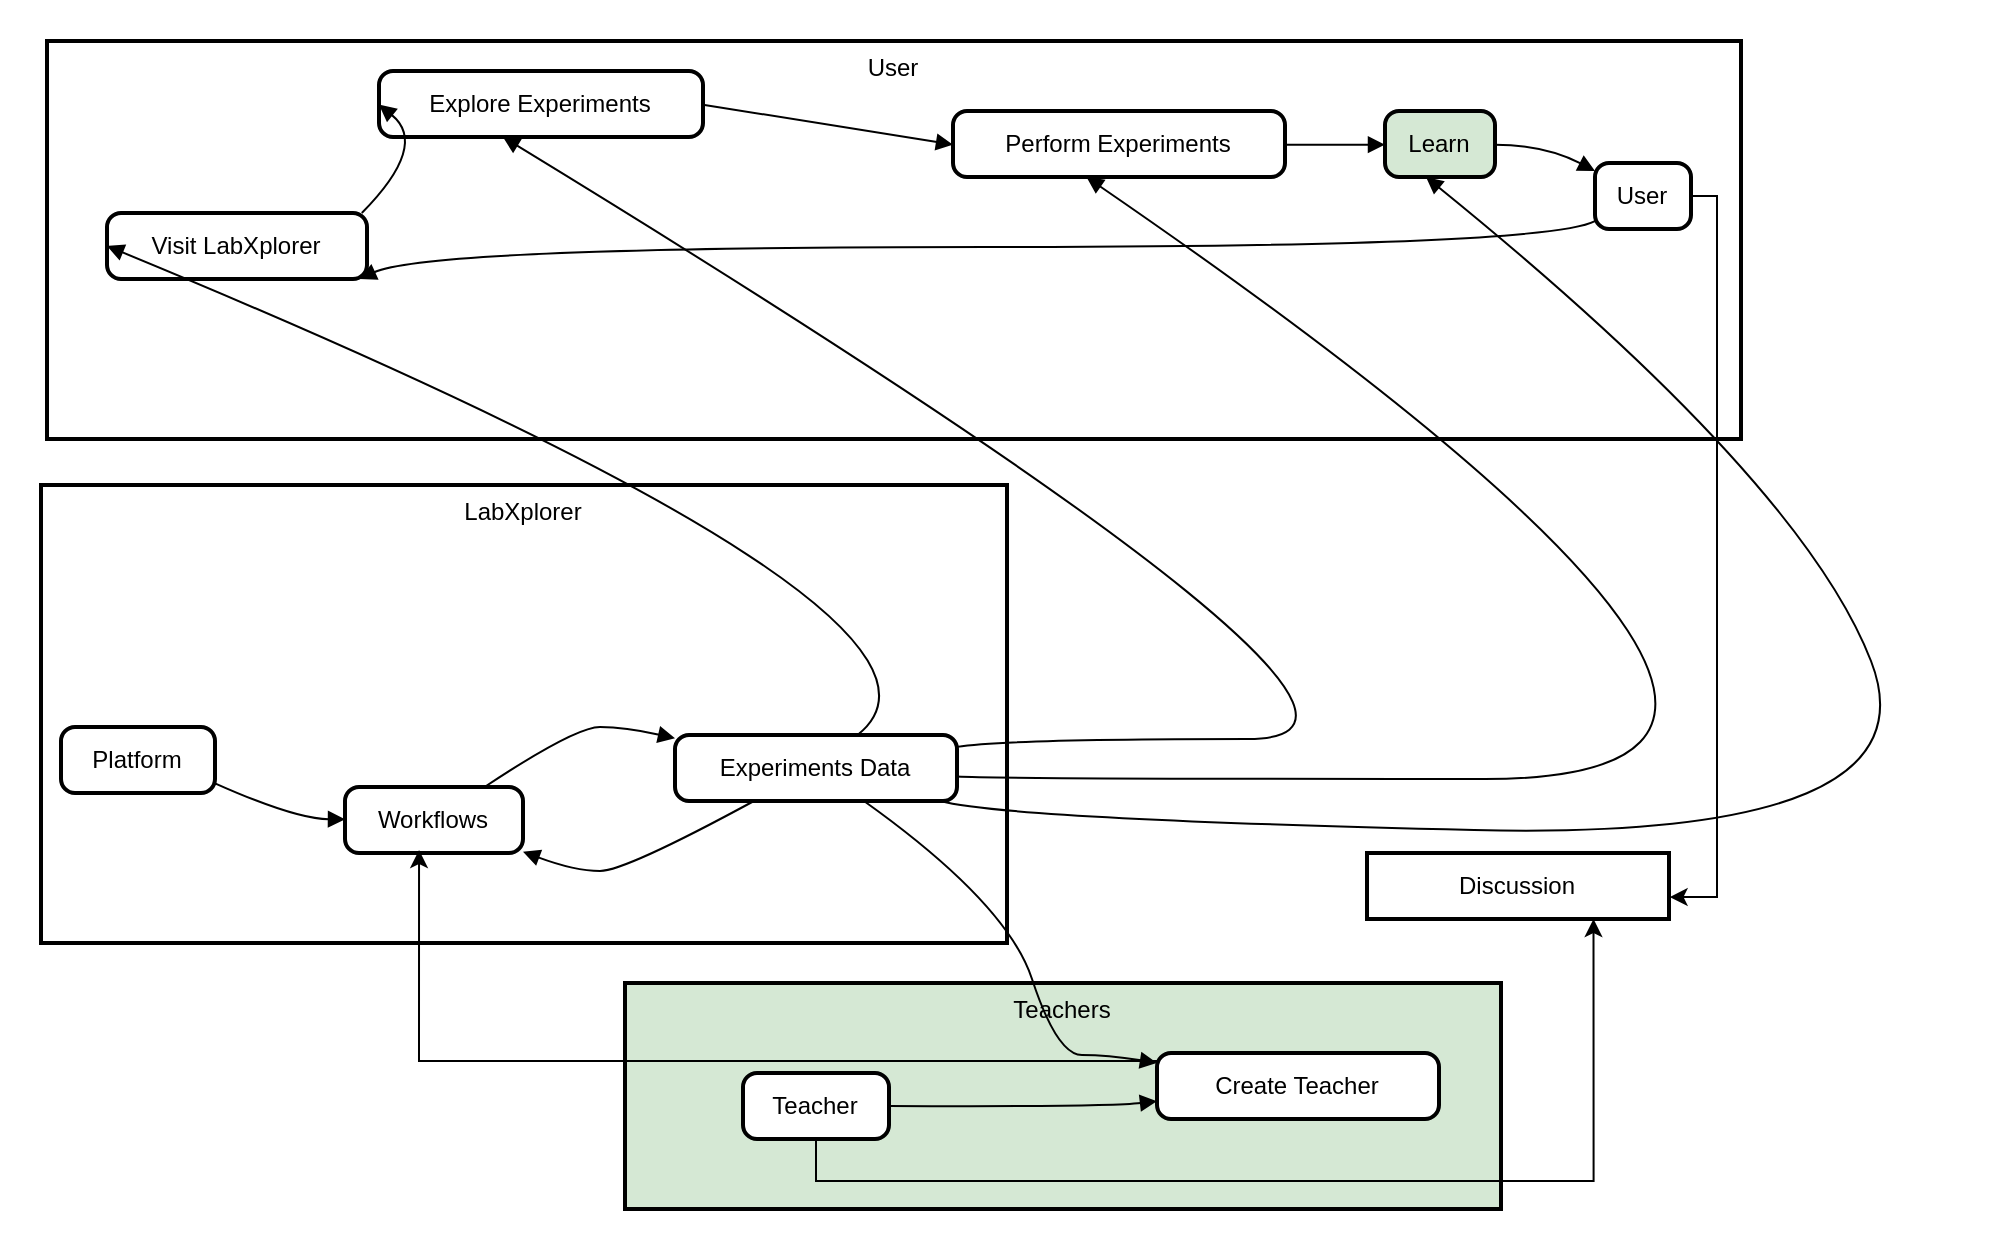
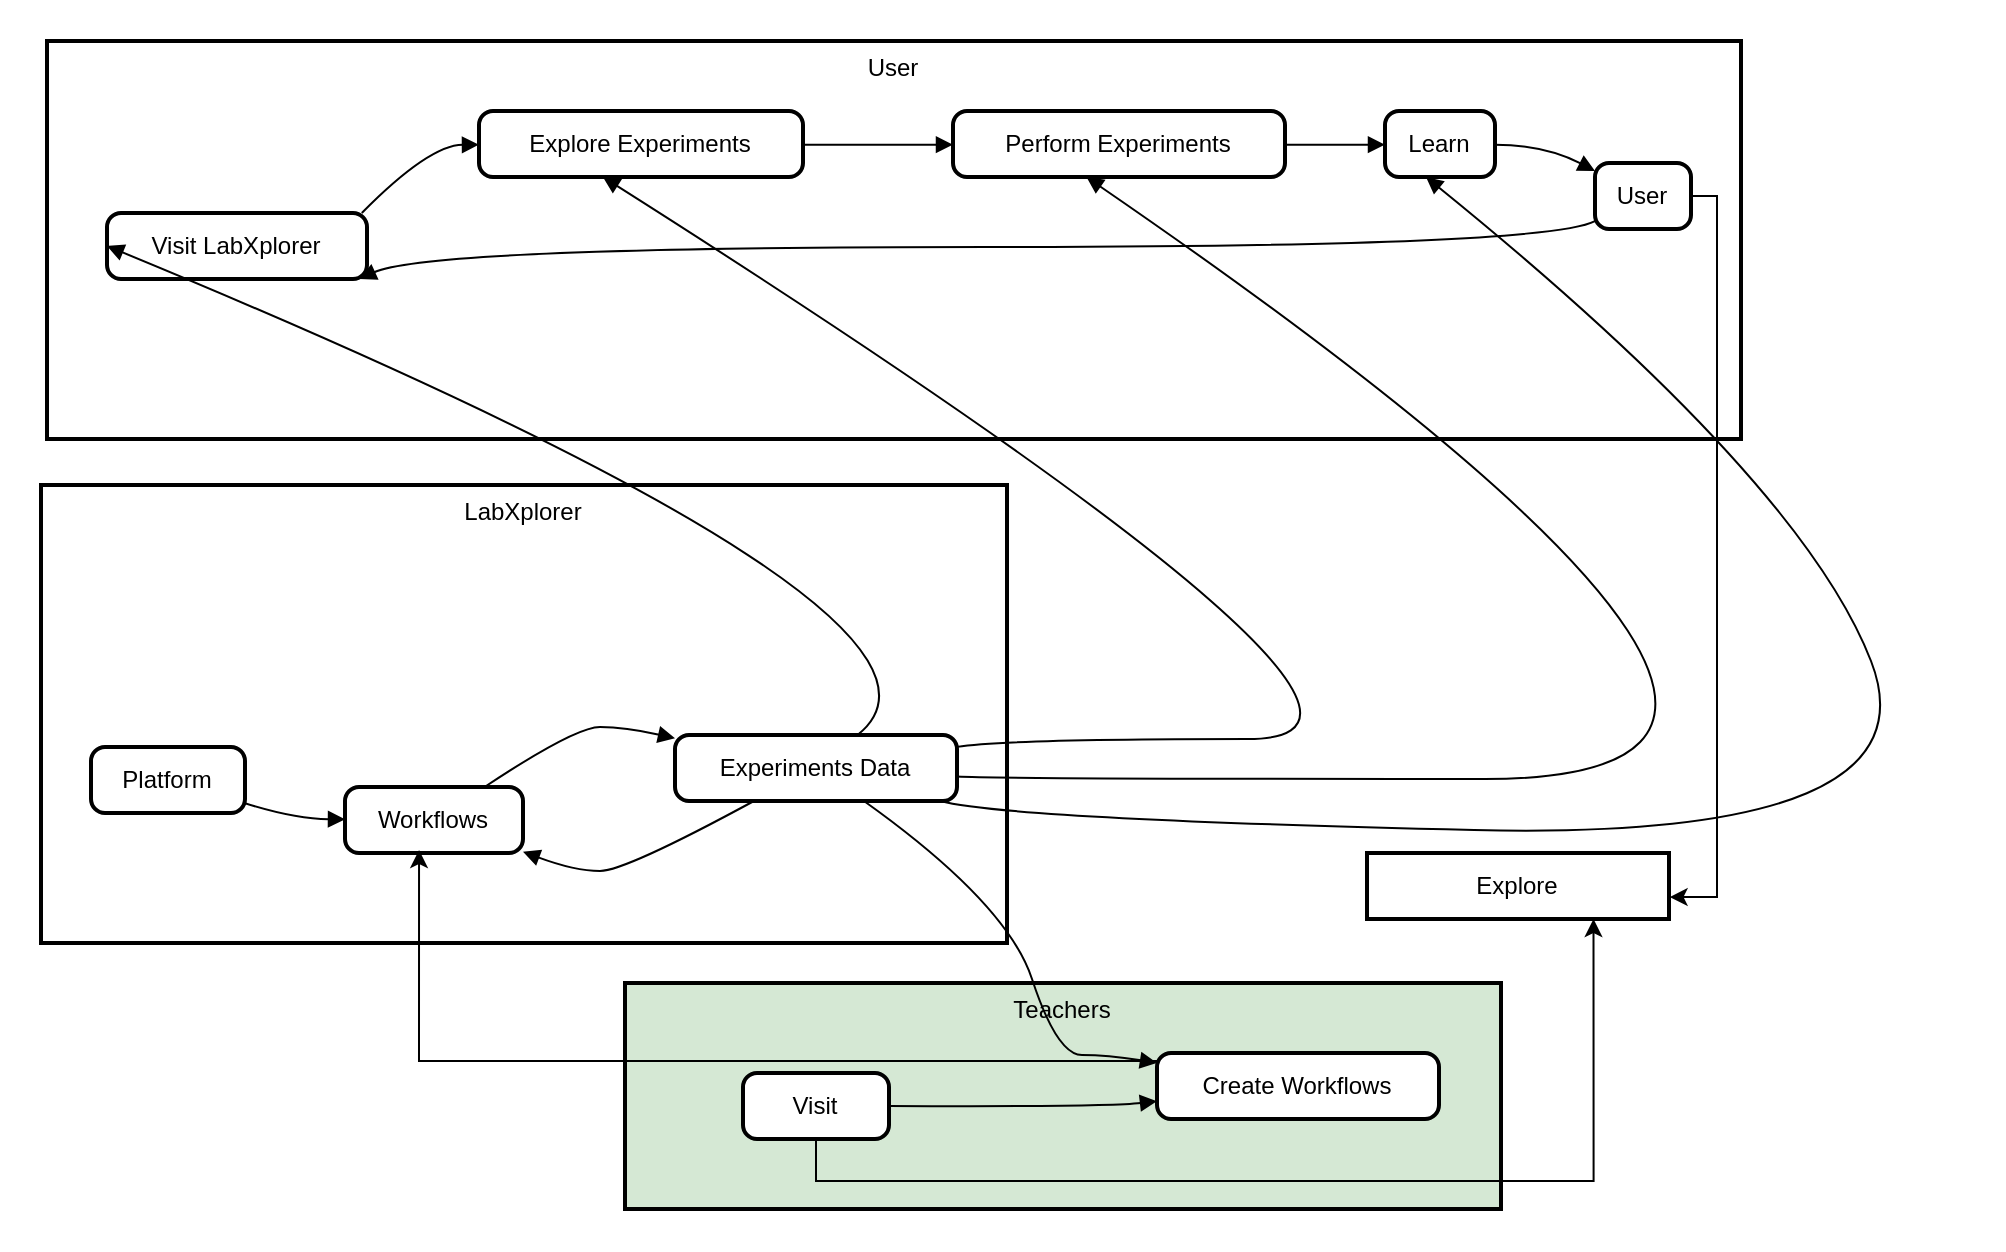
(541, 104) -> (641, 144)
(1440, 144) -> (1440, 144)
(138, 760) -> (168, 780)
(1518, 887) -> (1518, 887)
(1298, 1087) -> (1298, 1087)
(816, 1107) -> (816, 1107)
